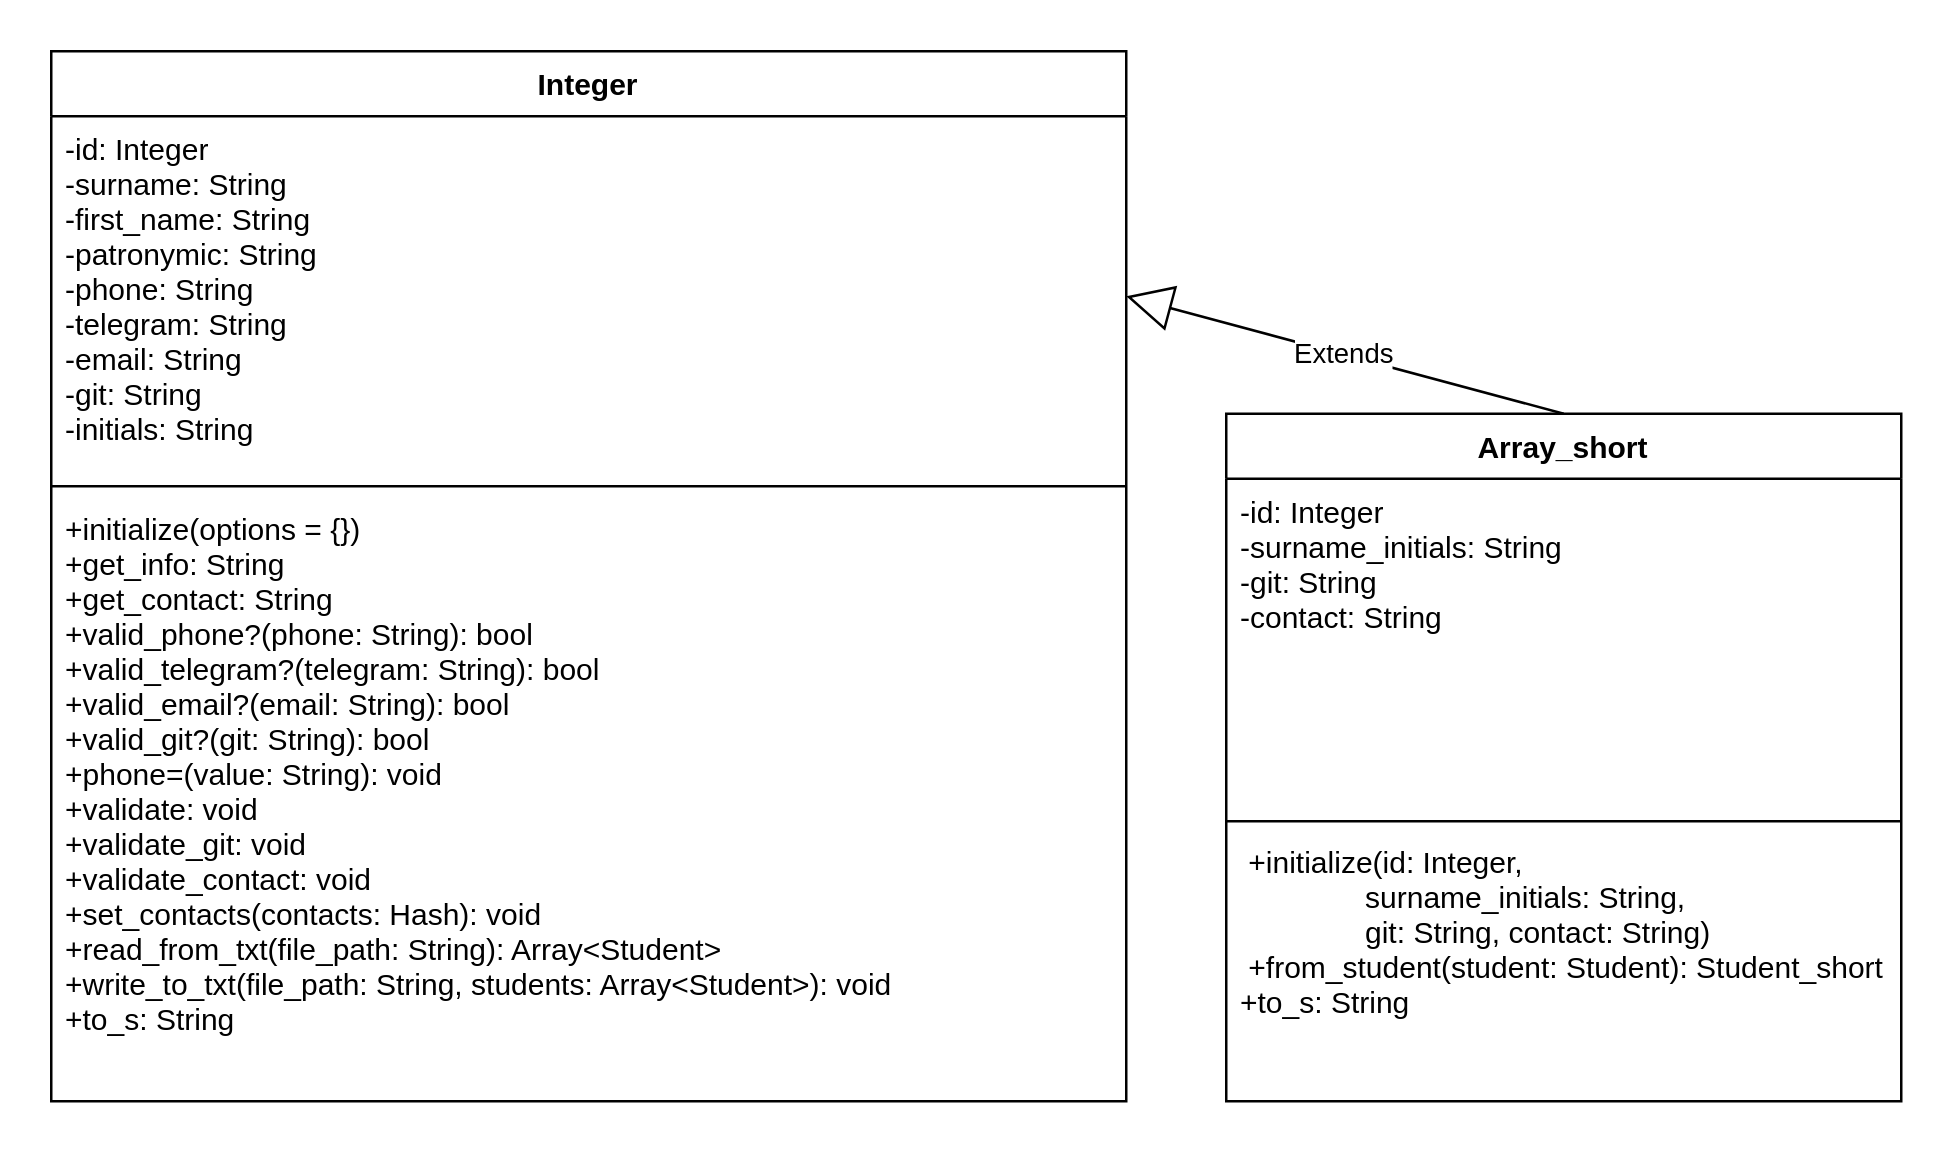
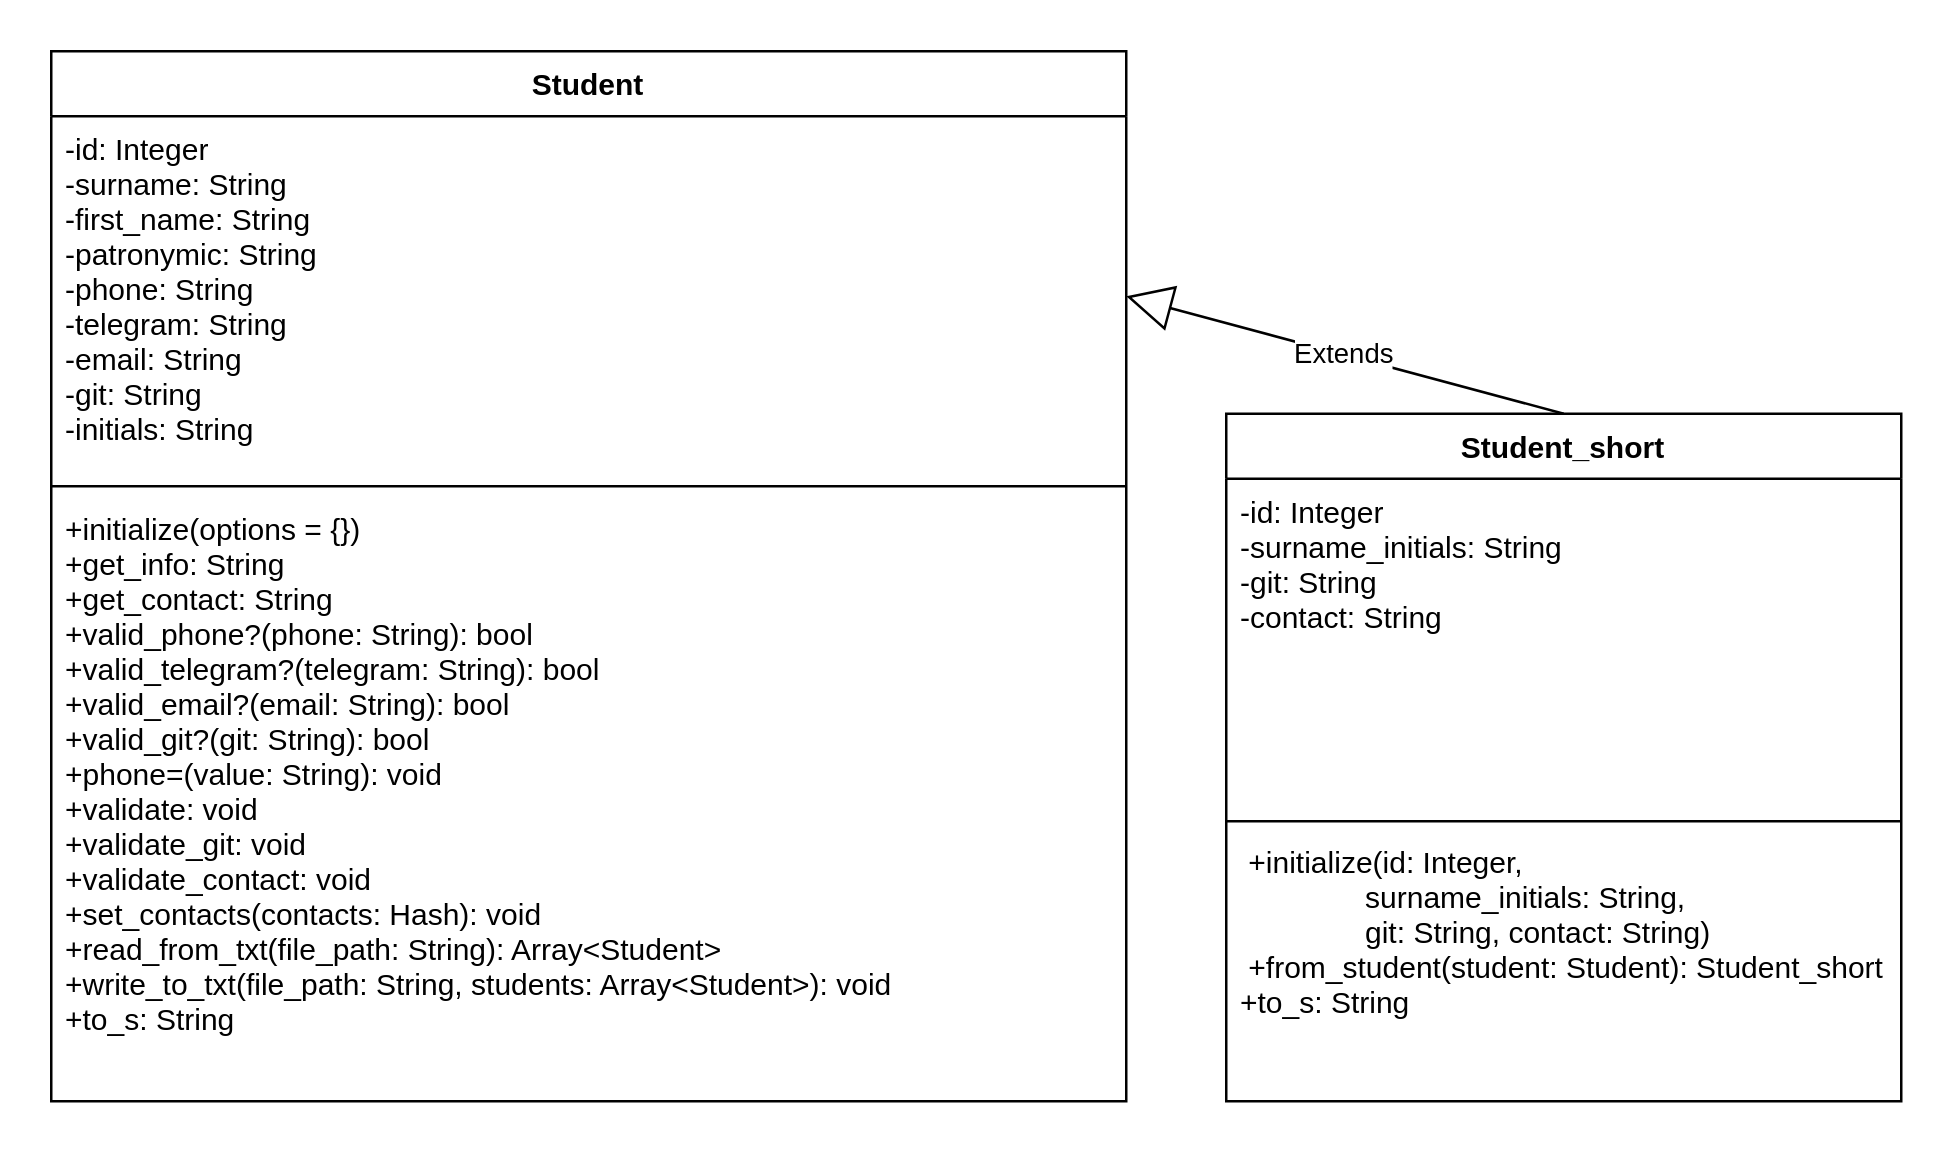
(588, 85) -> (588, 85)
(1563, 448) -> (1563, 448)
